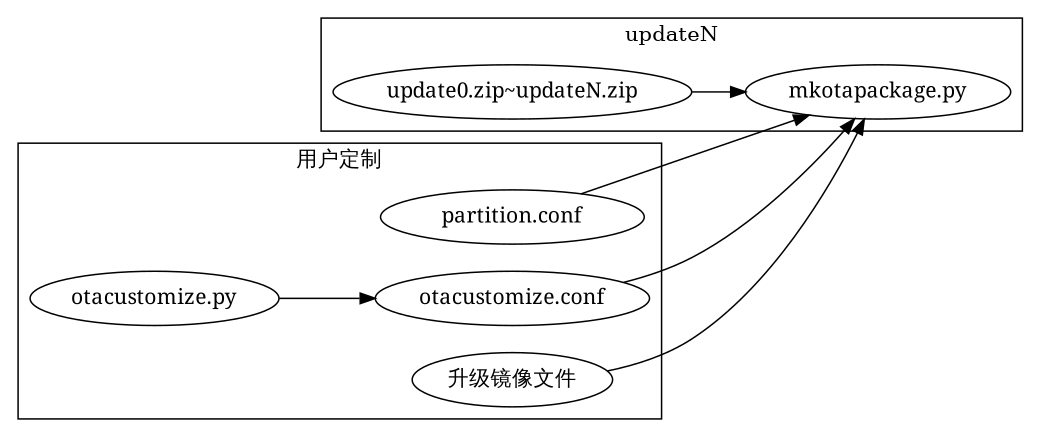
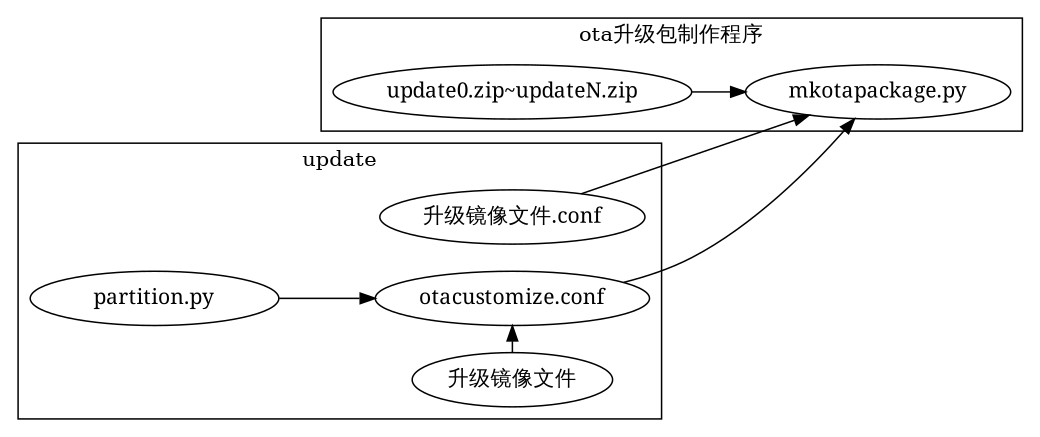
(672, 35) -> (672, 35)
(340, 160) -> (340, 160)
(512, 217) -> (512, 217)
(758, 281) -> (512, 347)
(155, 298) -> (155, 298)
